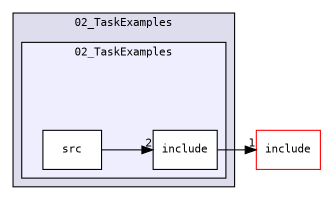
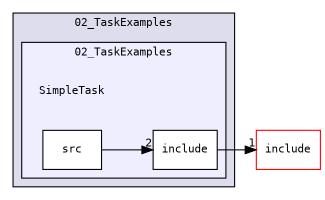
none -> (72, 91)
